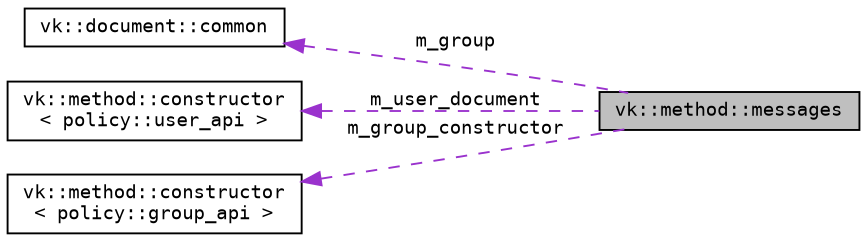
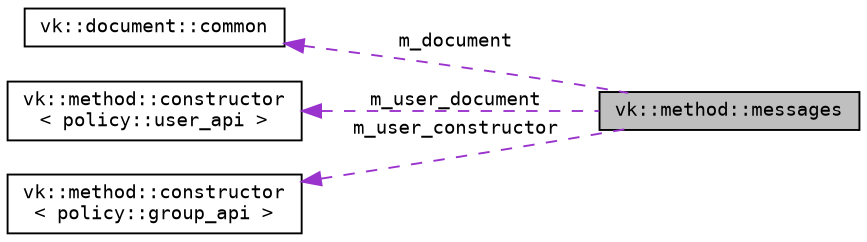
(451, 42) -> (451, 42)
(451, 129) -> (451, 129)
